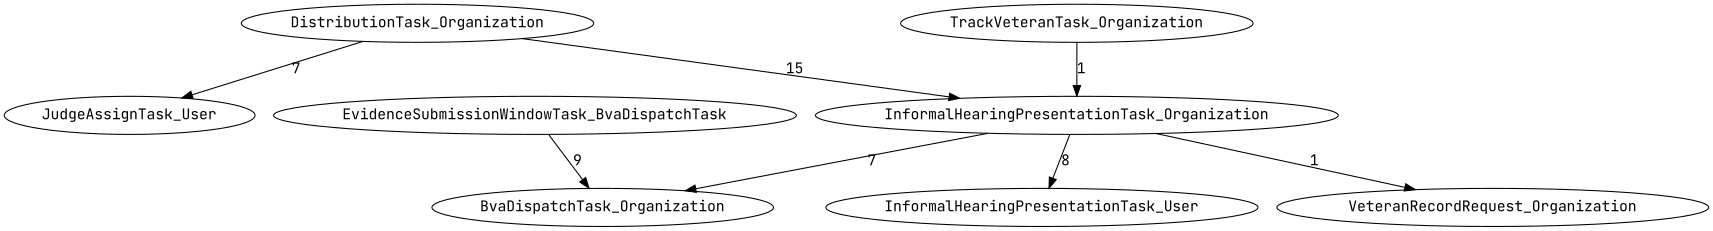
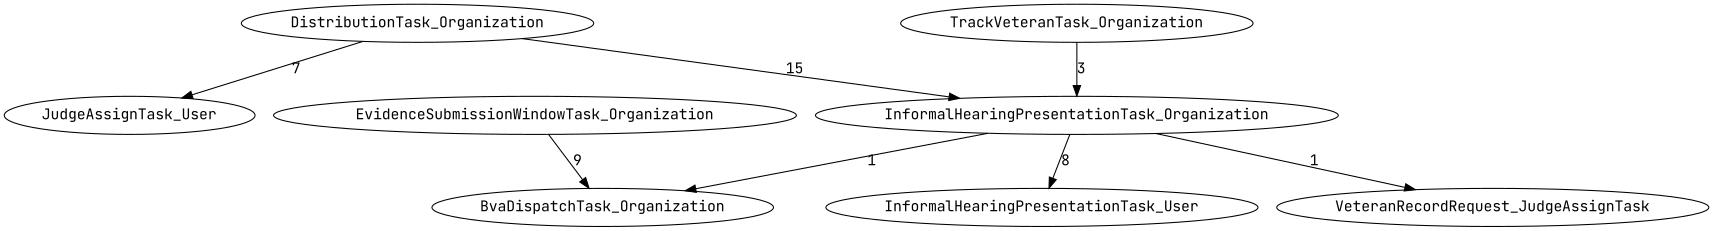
(1082, 69) -> (1082, 69)
(535, 115) -> (535, 115)
(872, 161) -> (872, 161)
(1493, 207) -> (1493, 207)
